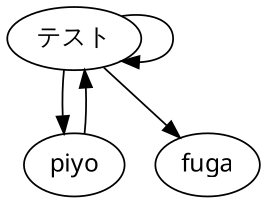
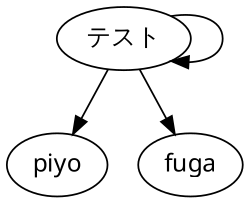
(86, 111) -> none
